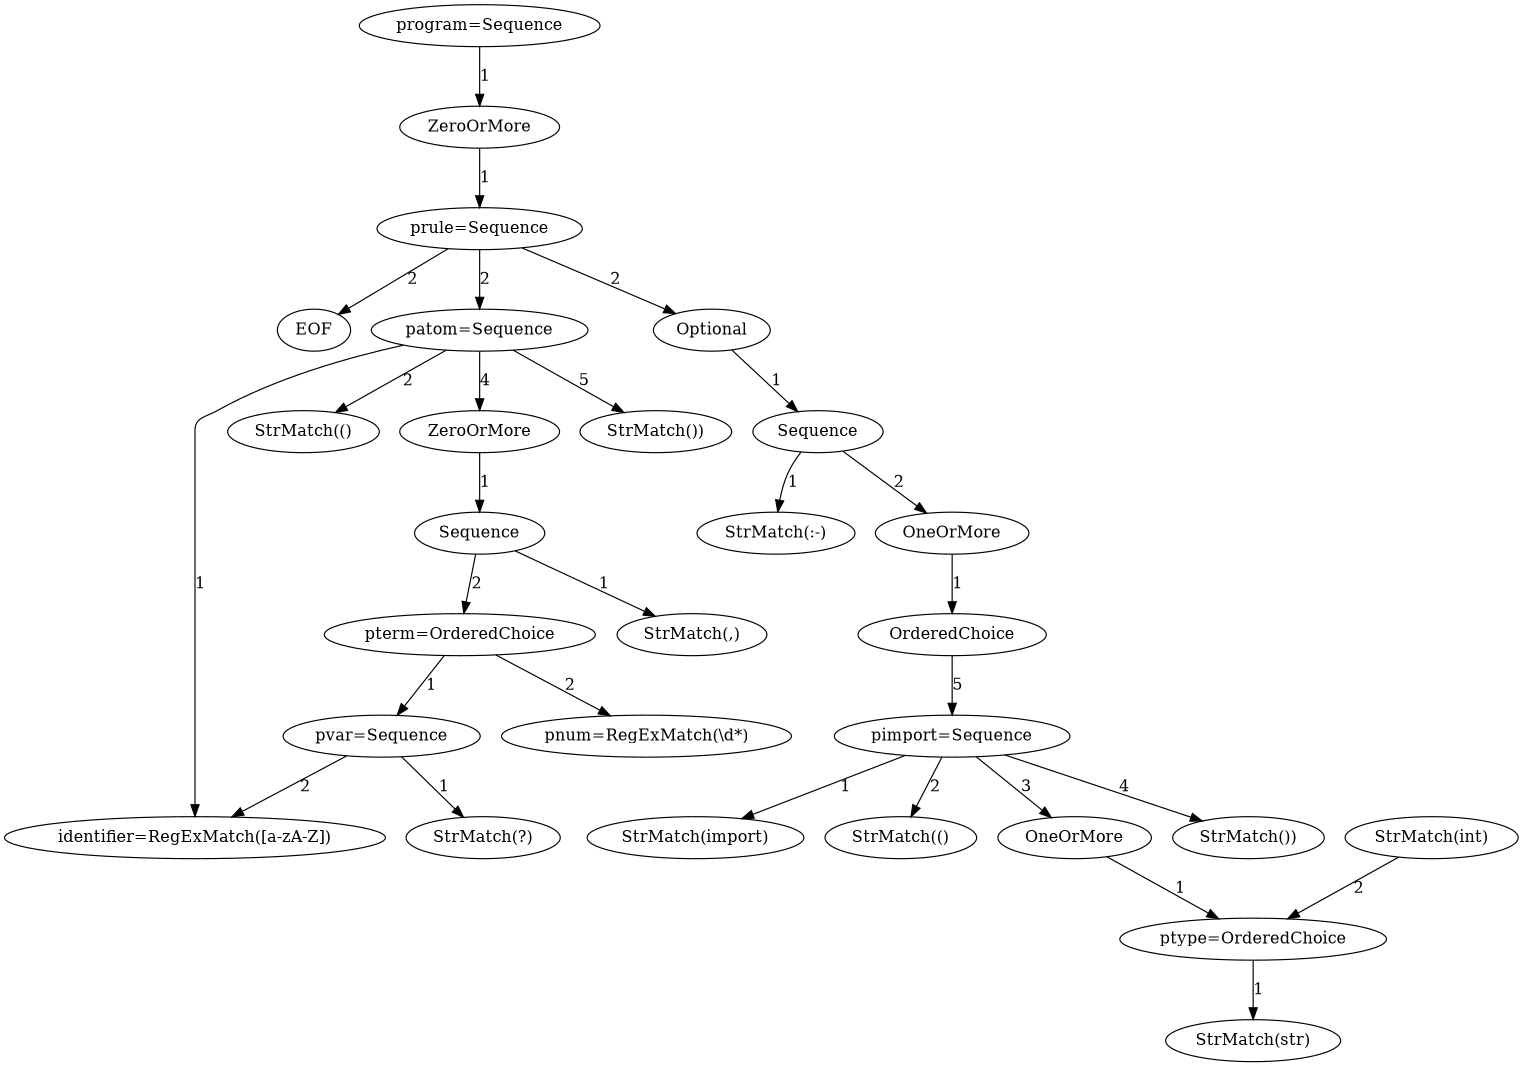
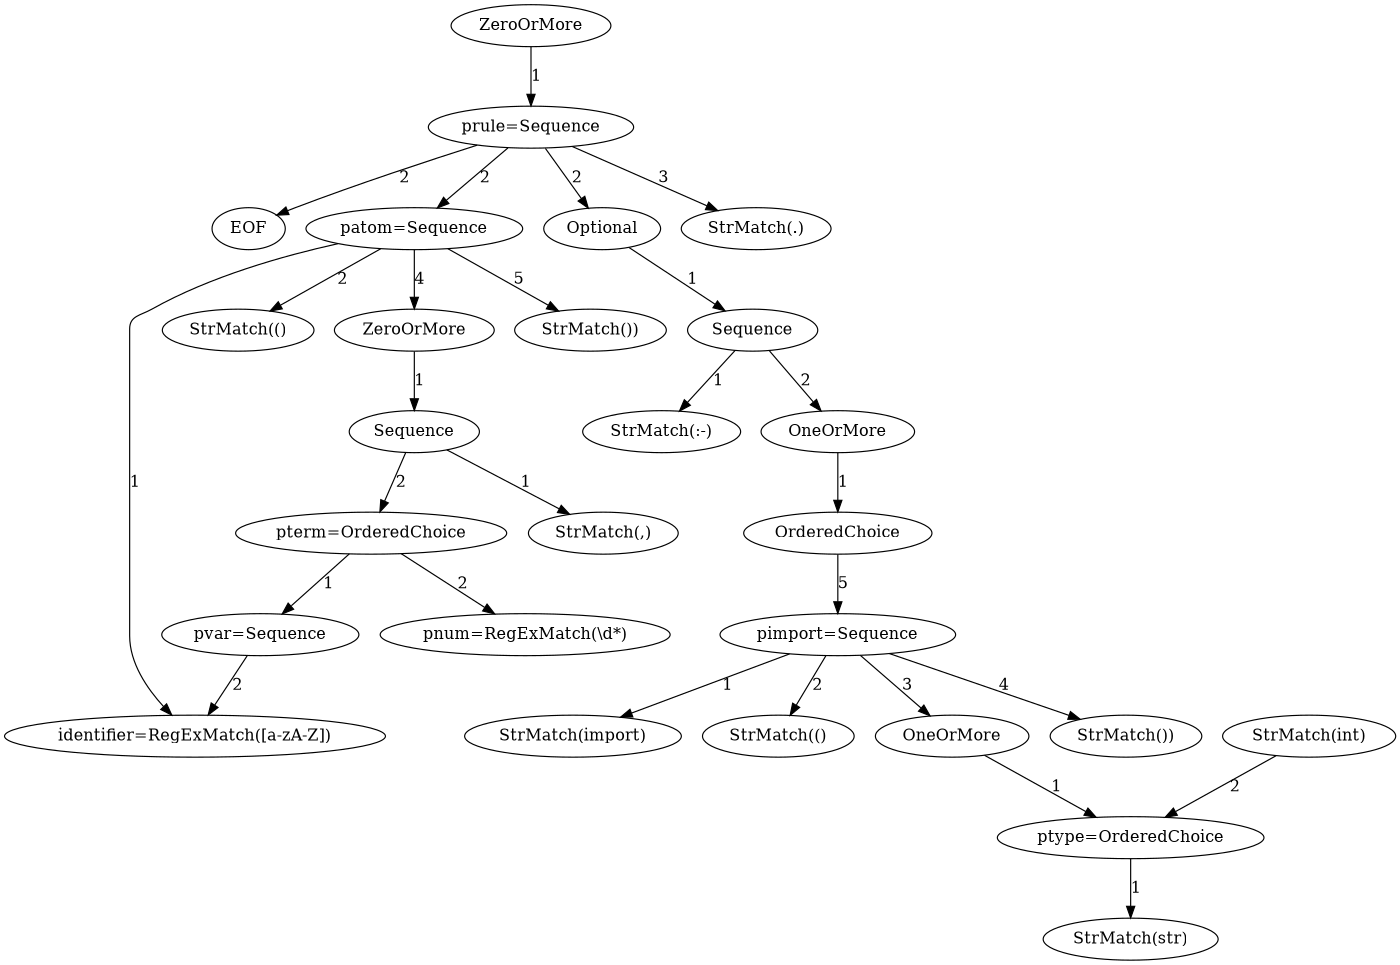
(480, 26) -> none
none -> (756, 229)
(483, 838) -> none
